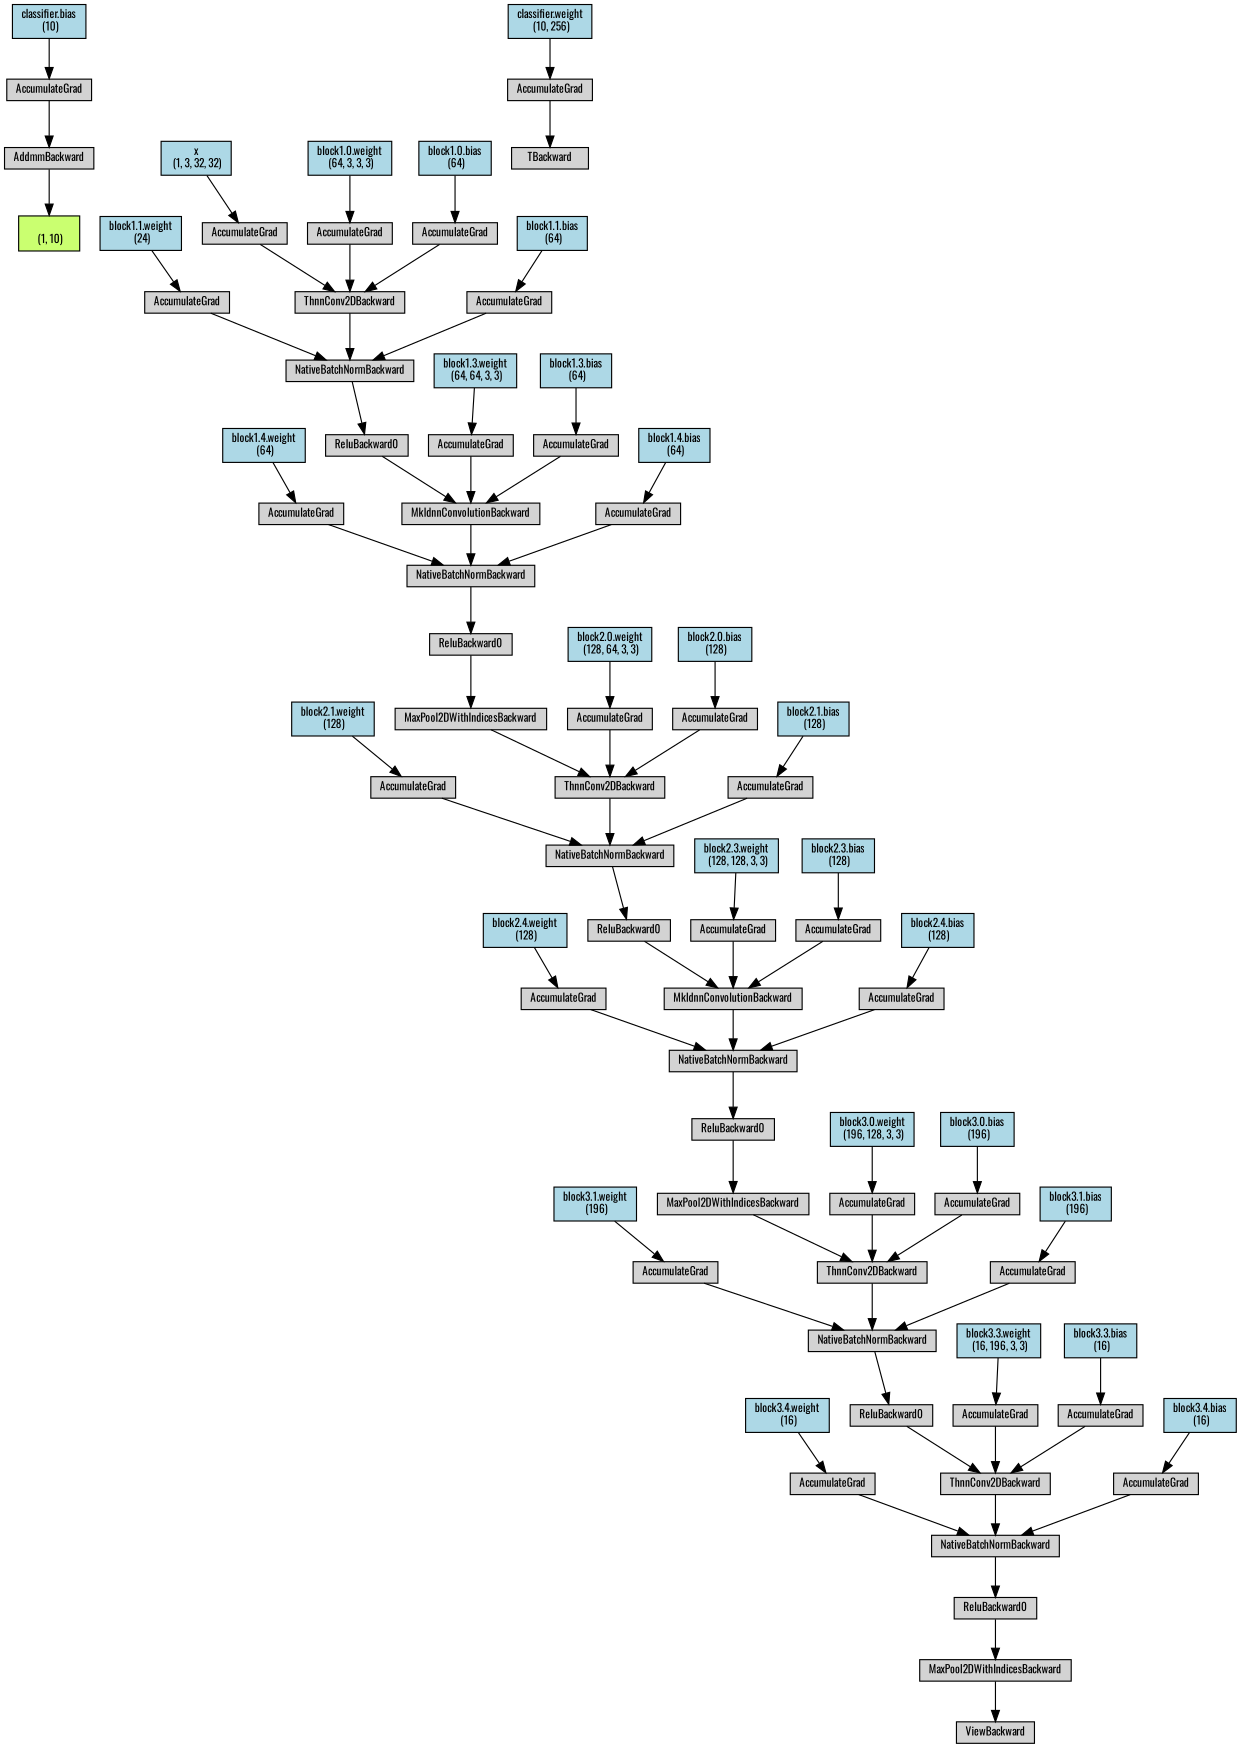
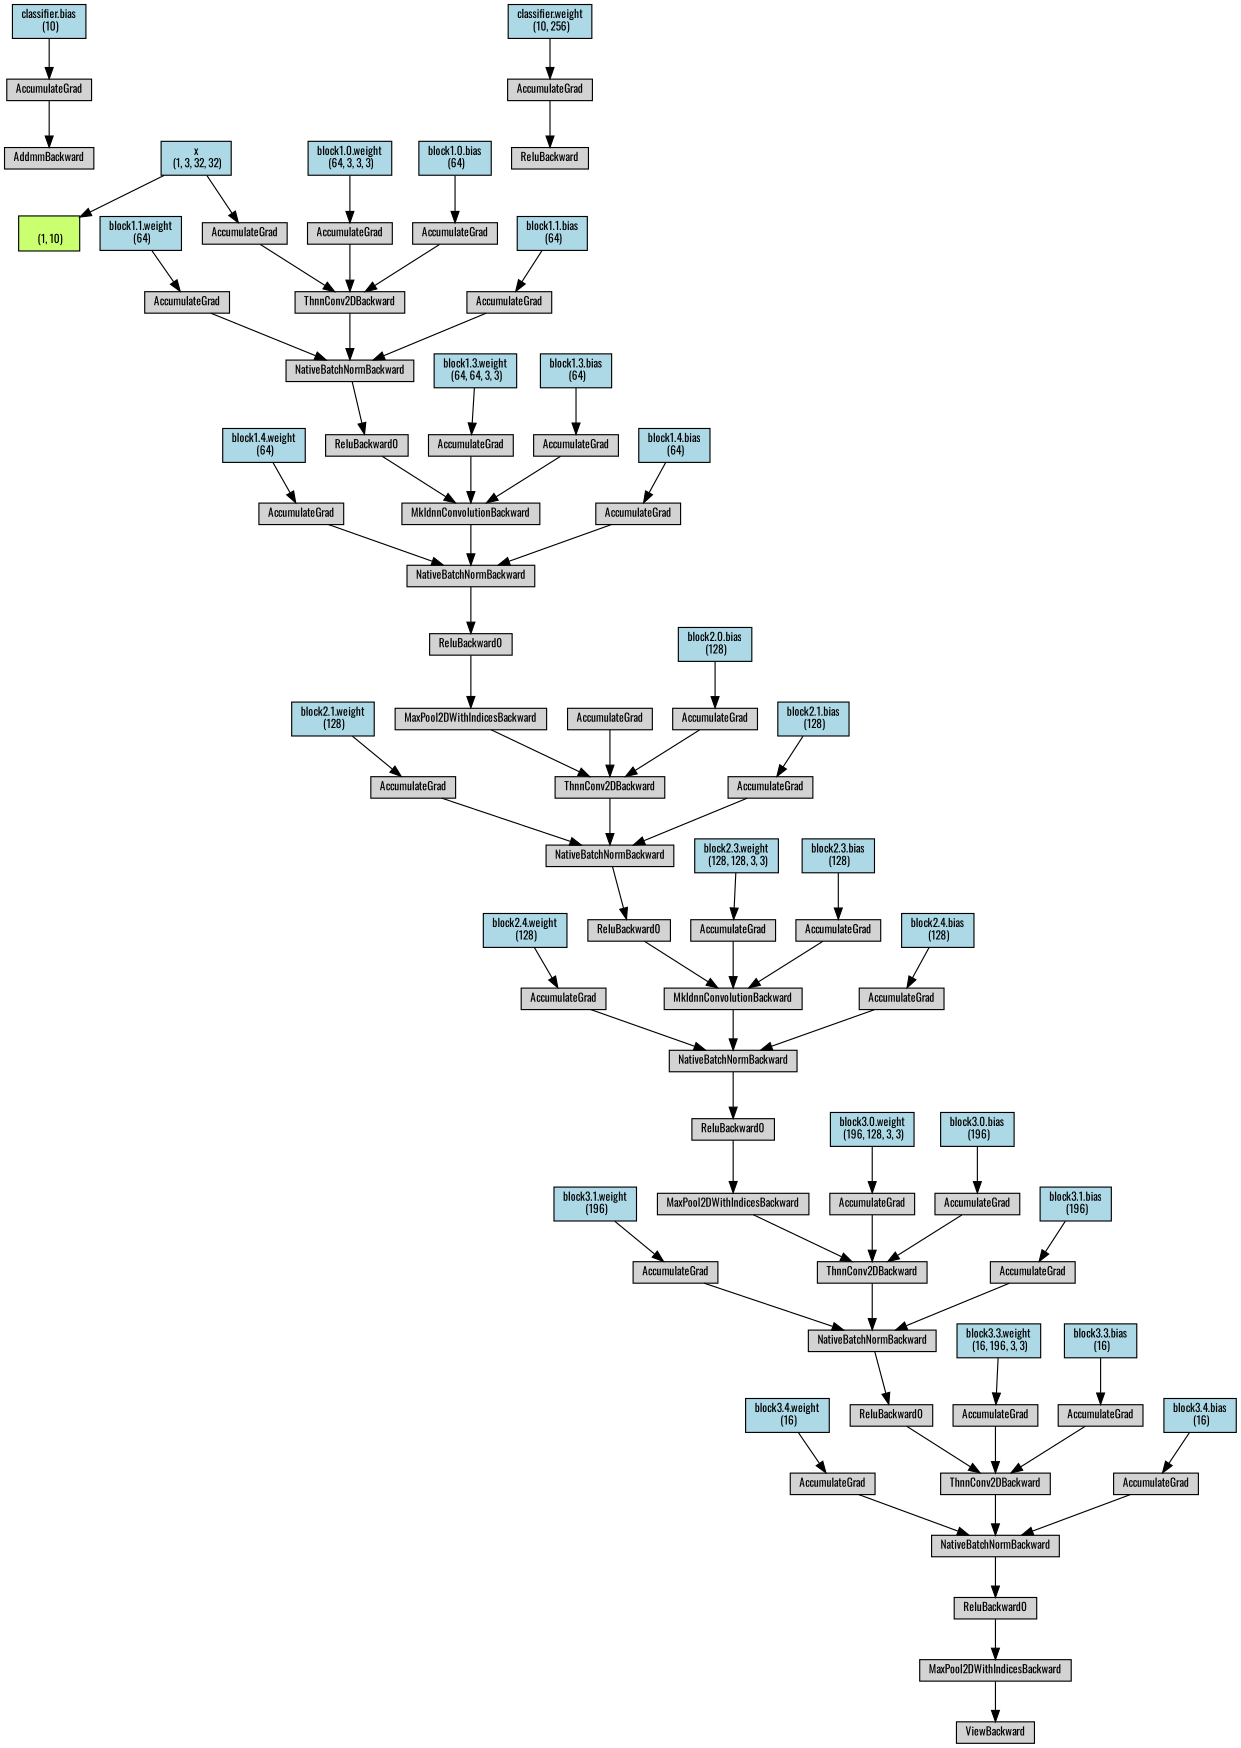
(550, 158) -> (550, 158)
(49, 187) -> (127, 194)
(141, 233) -> (141, 233)
(610, 644) -> none
